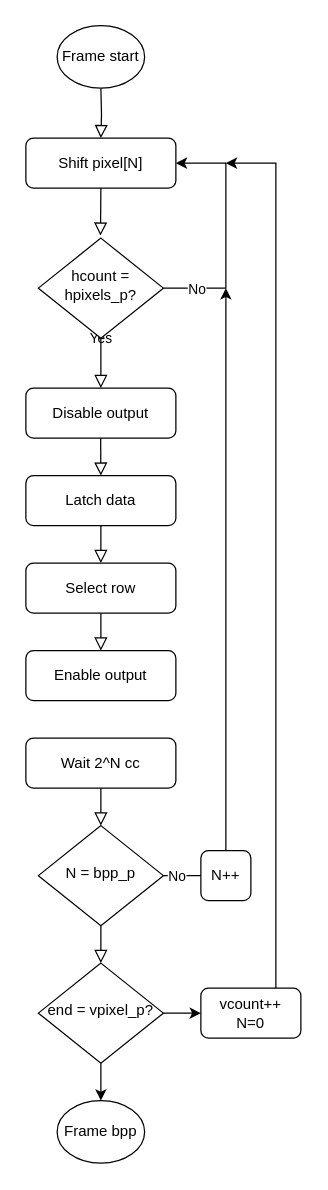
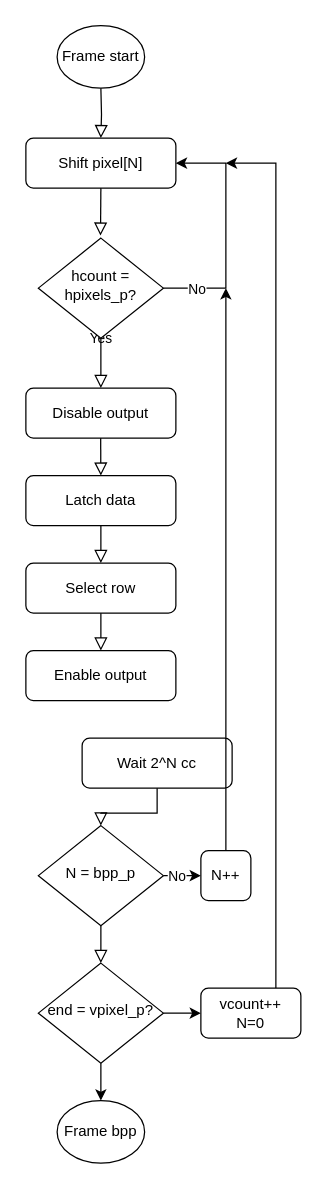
(101, 763) -> (157, 763)
(194, 876) -> (191, 876)
